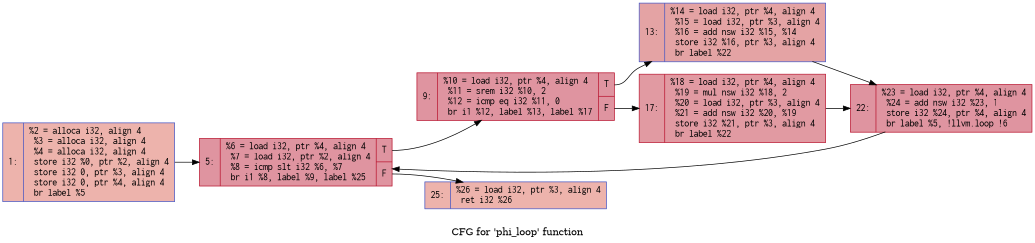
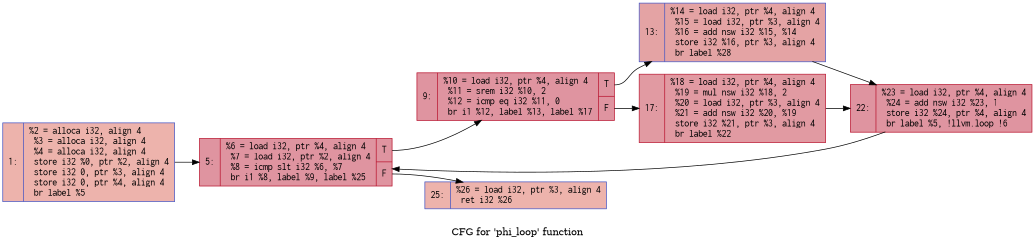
(701, 53) -> (701, 53)
